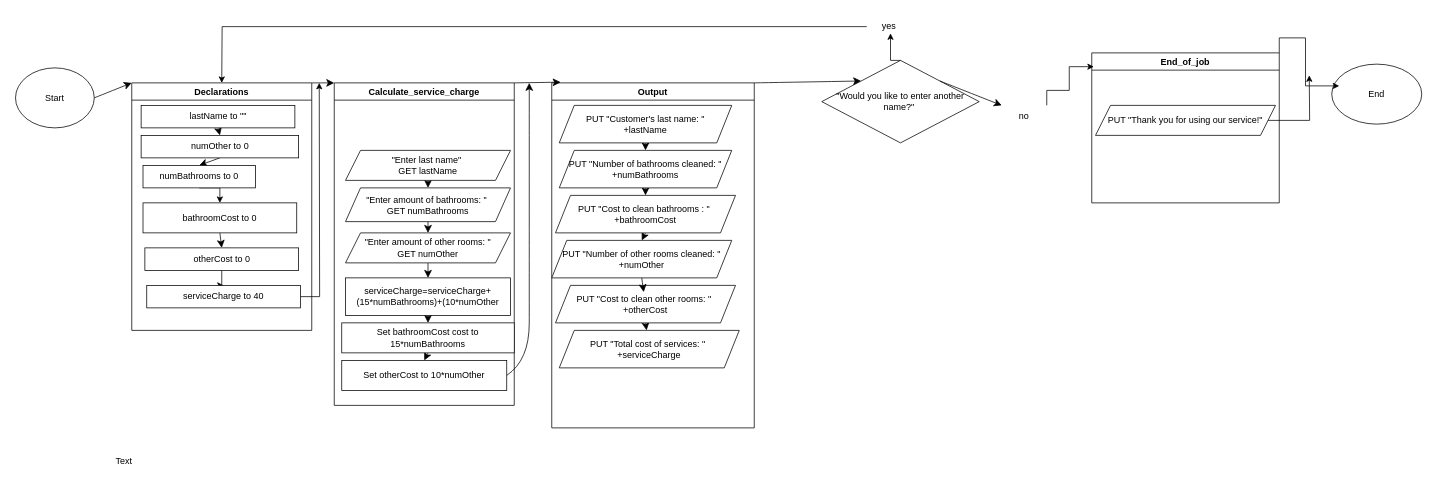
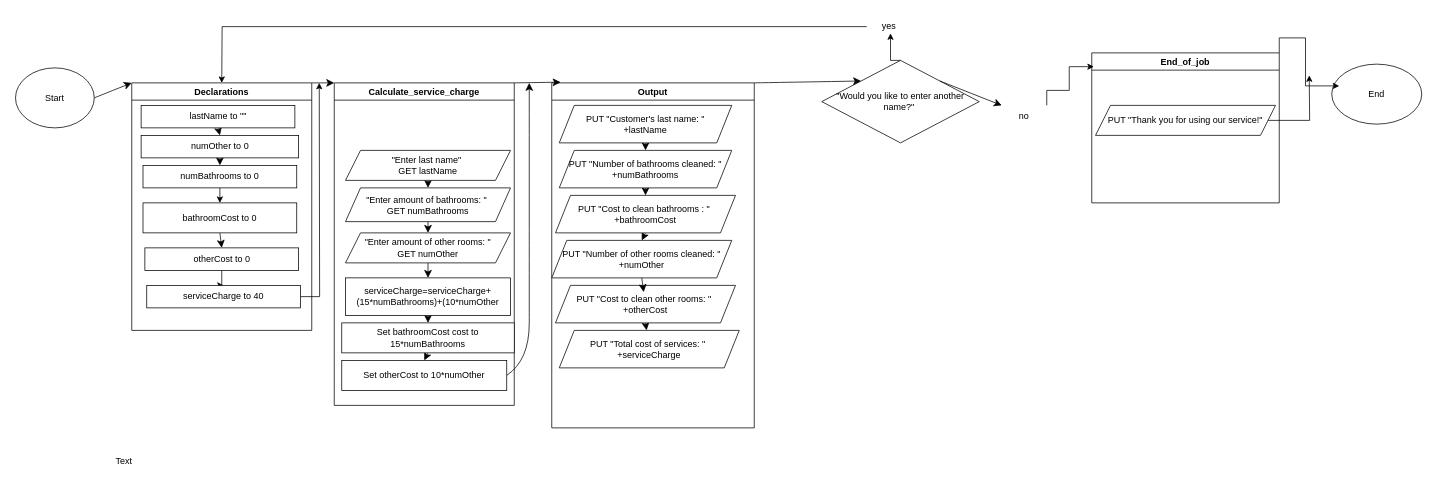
(199, 177) -> (220, 177)
